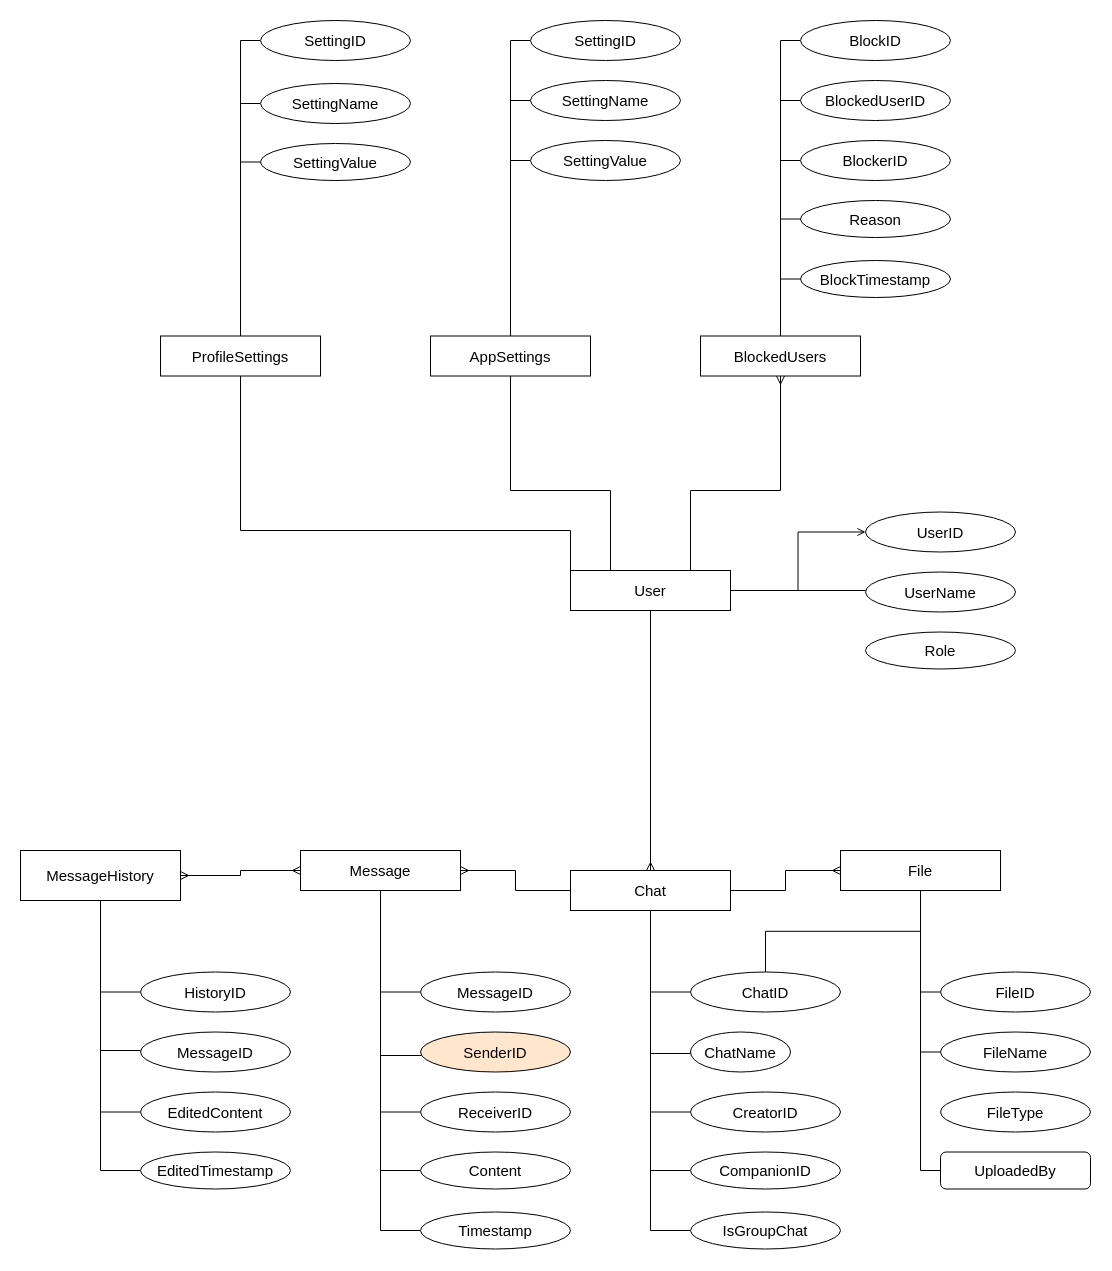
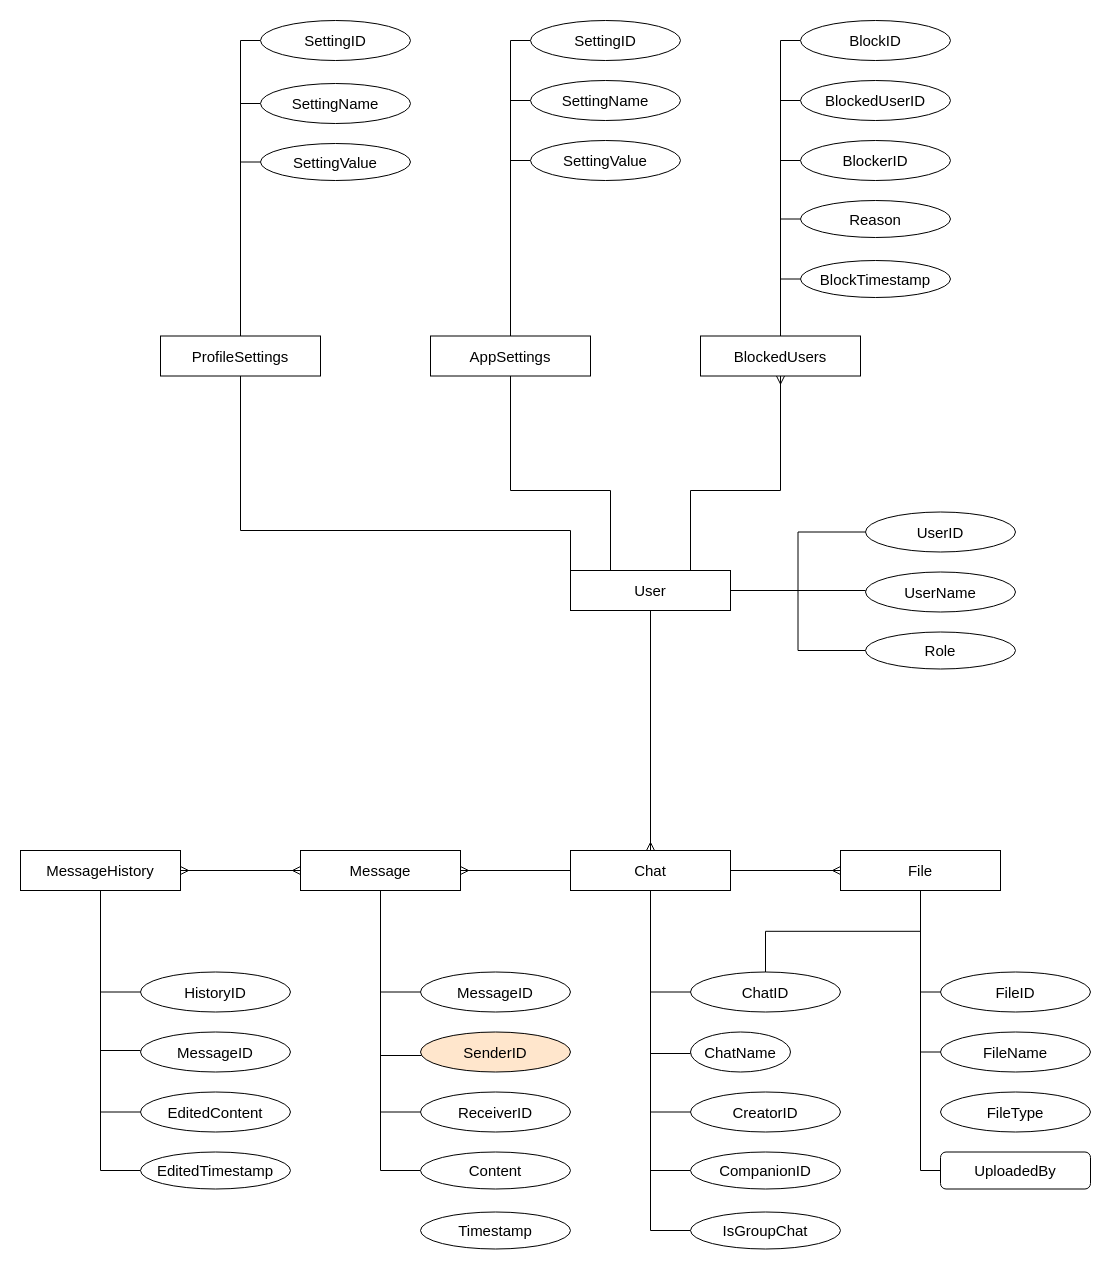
(859, 532) -> (859, 532)
none -> (802, 651)
(101, 876) -> (101, 871)
(651, 891) -> (651, 871)
(381, 1221) -> none
